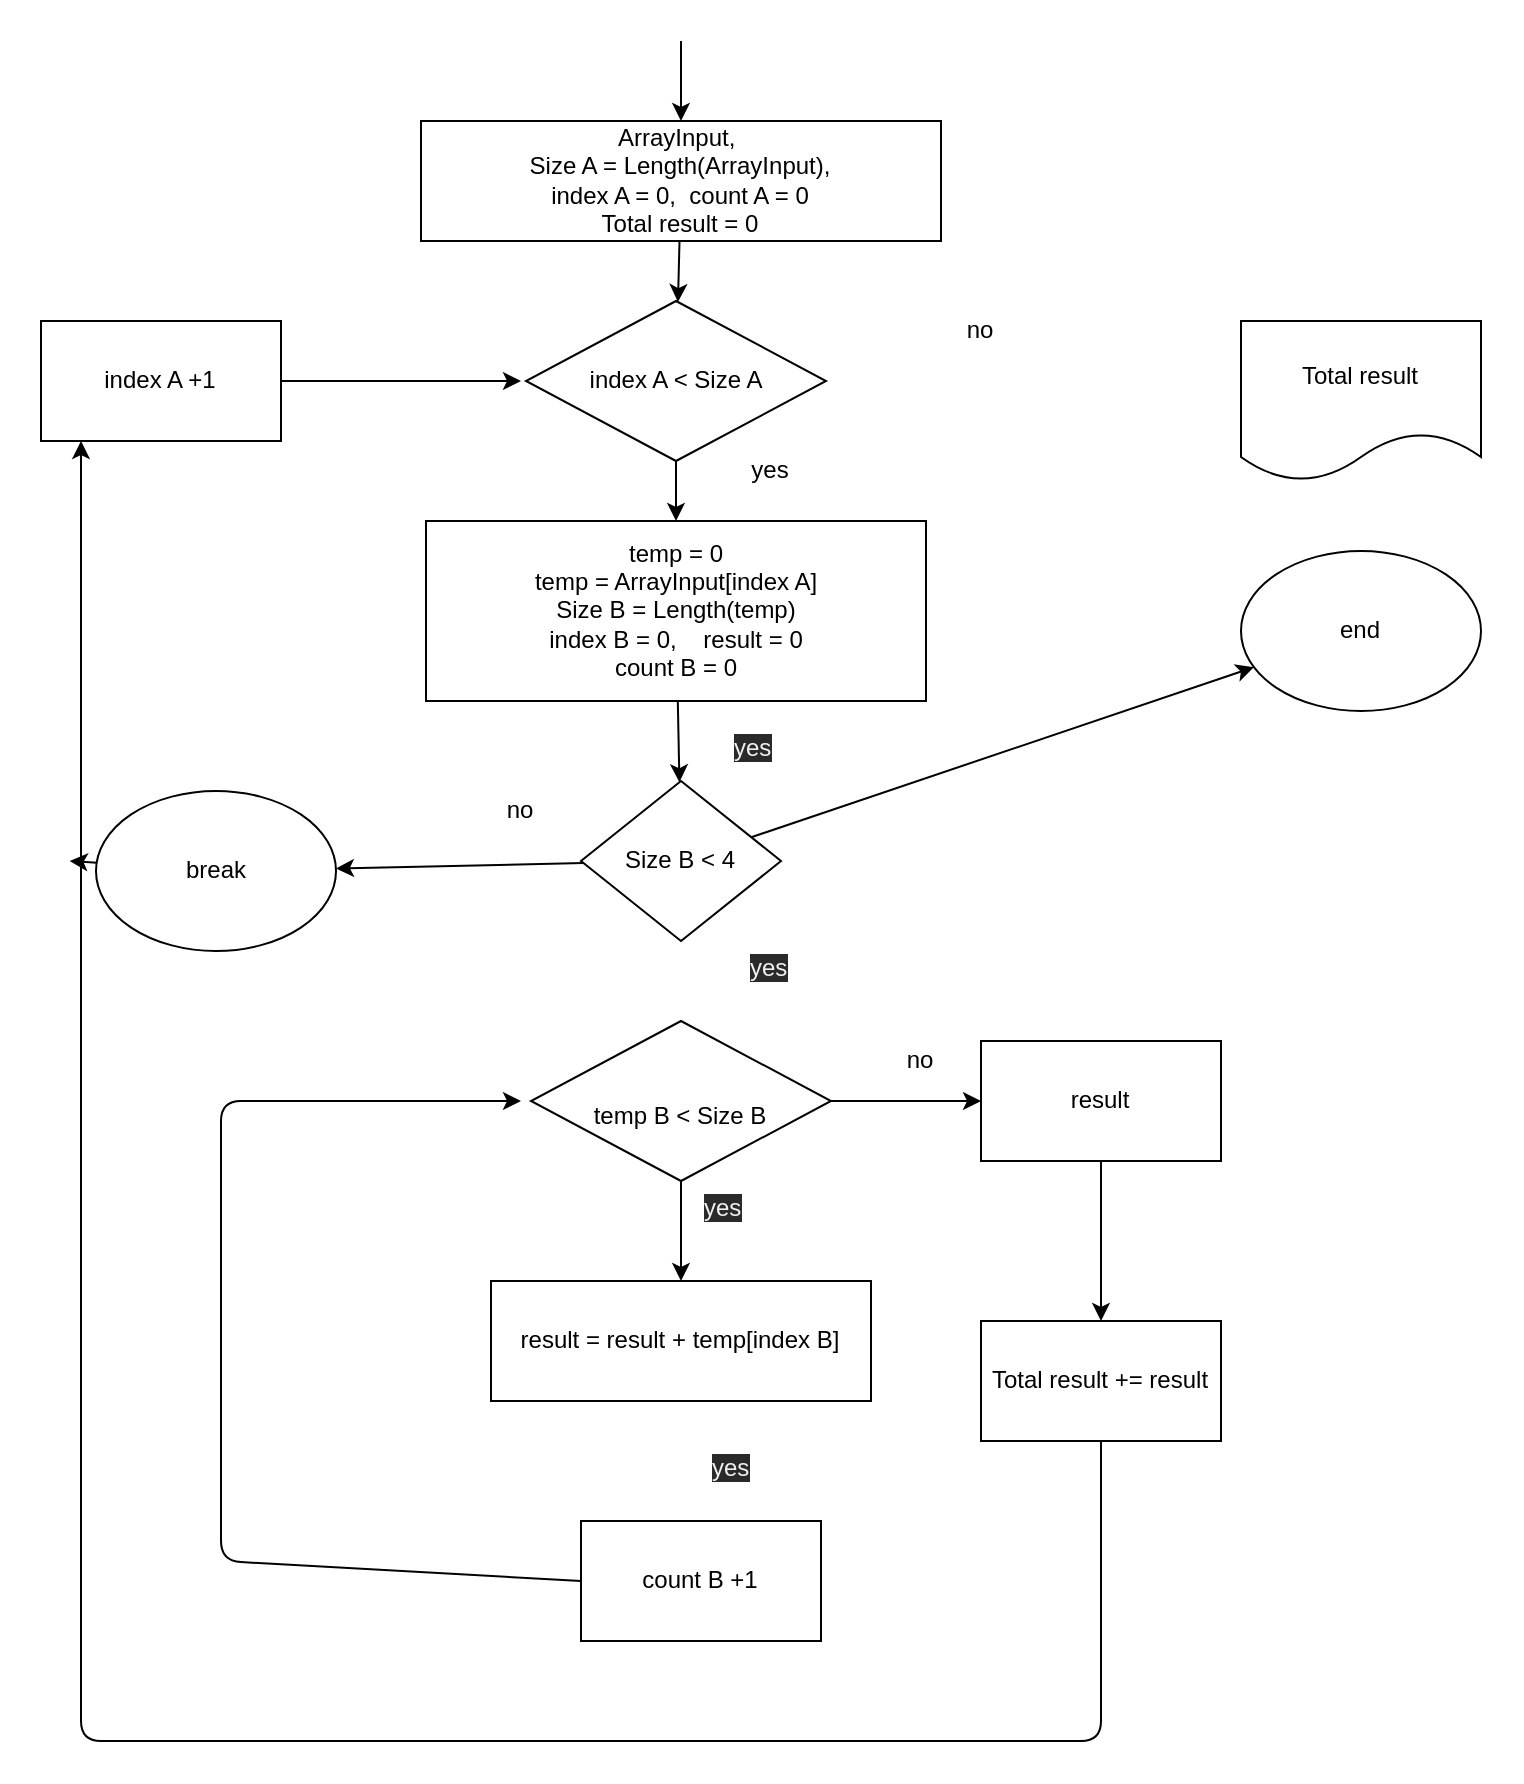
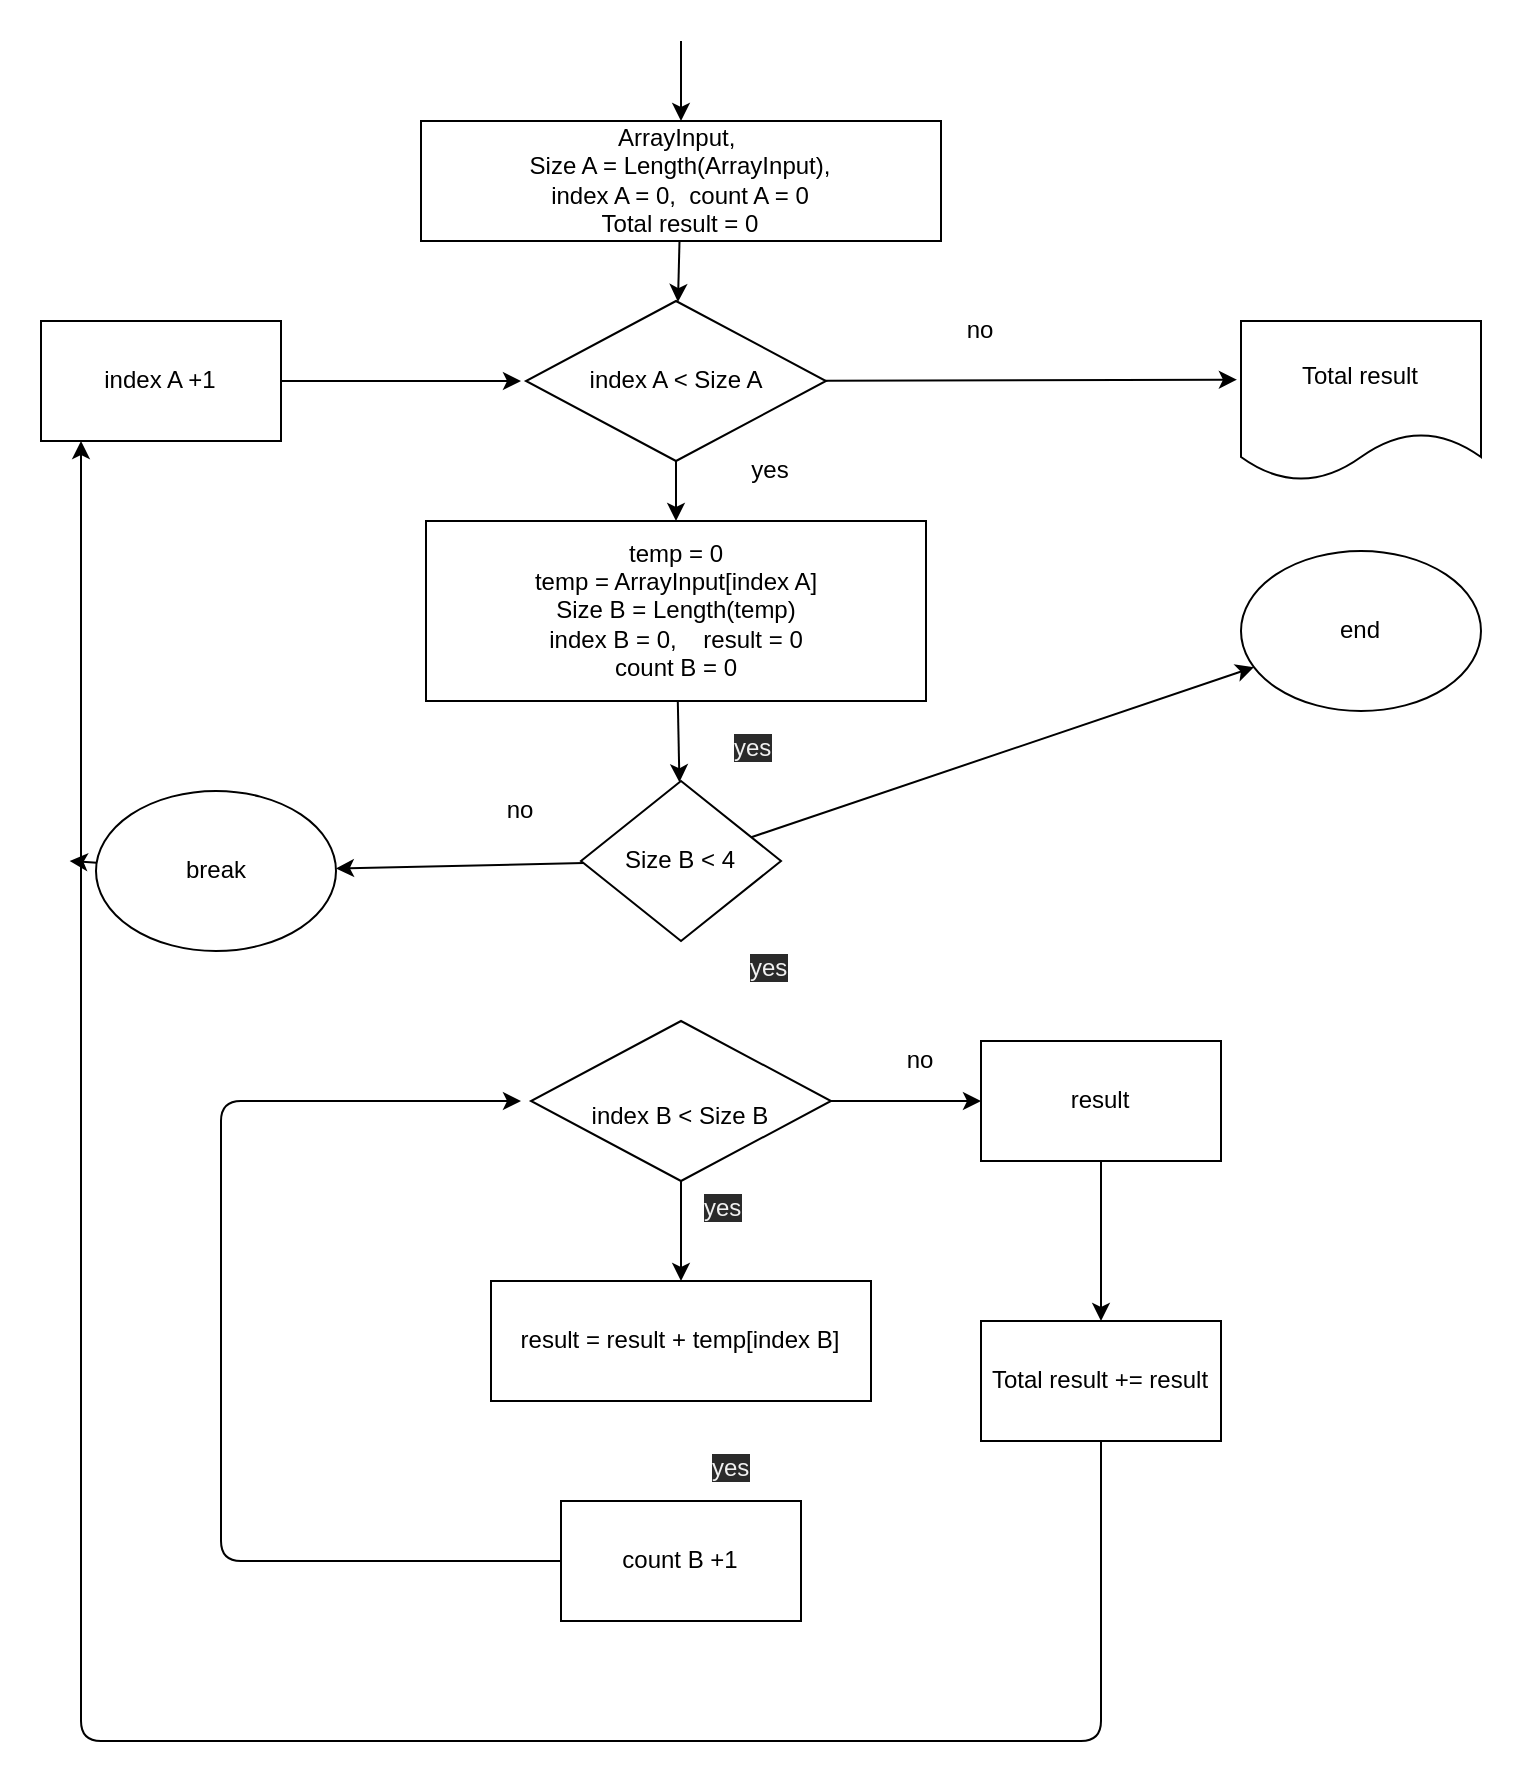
none -> (1025, 380)
(681, 1101) -> (681, 1101)
(701, 1581) -> (681, 1561)
